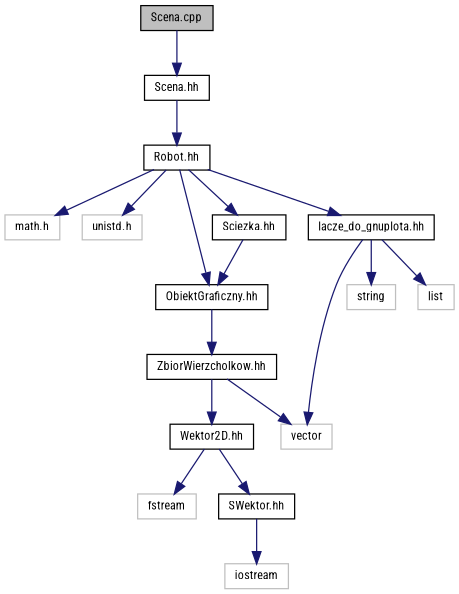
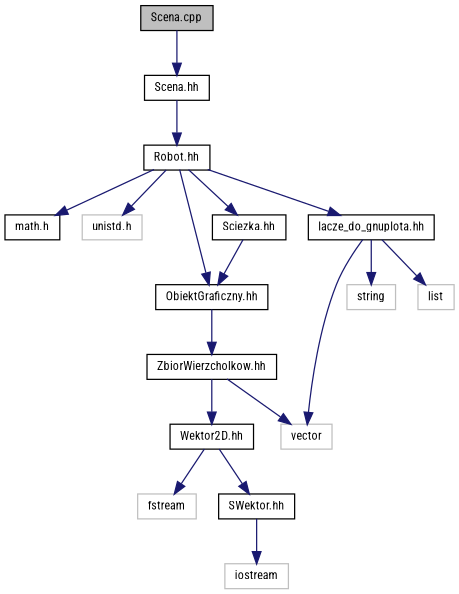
(32, 227) -> (32, 227)
